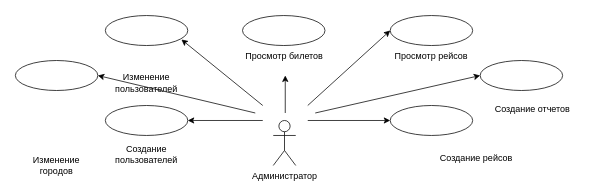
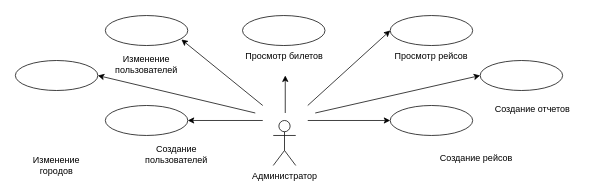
(147, 83) -> (147, 64)
(147, 154) -> (177, 154)
